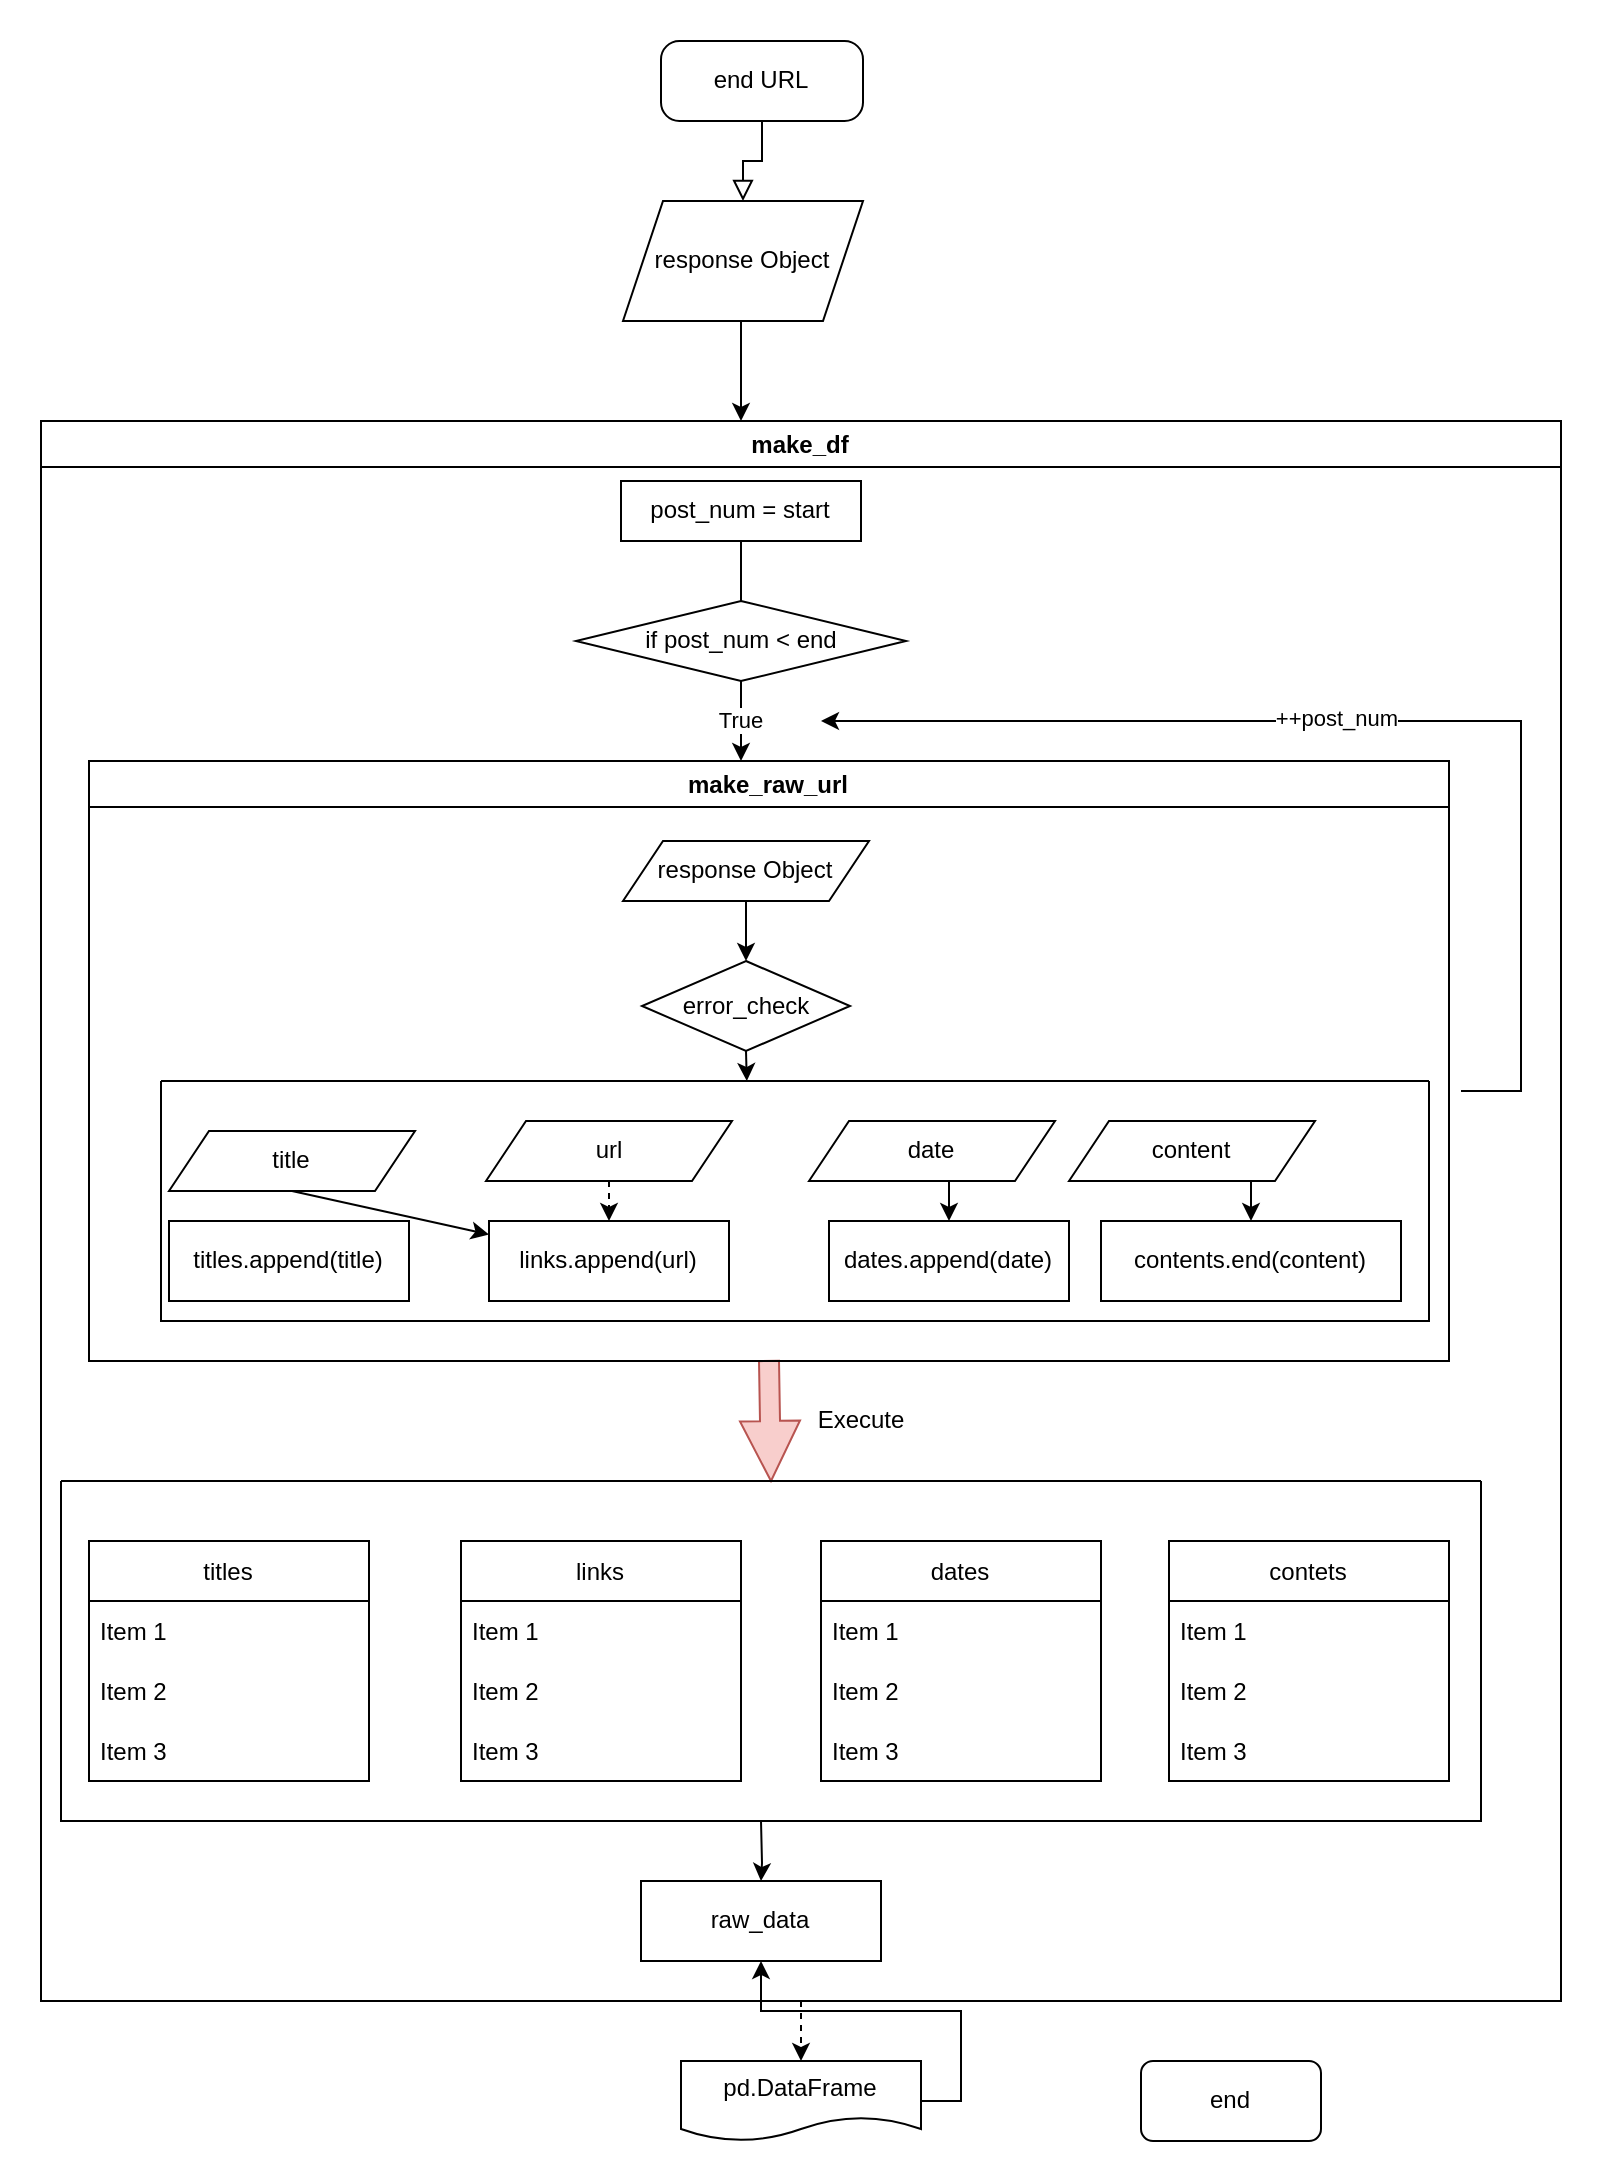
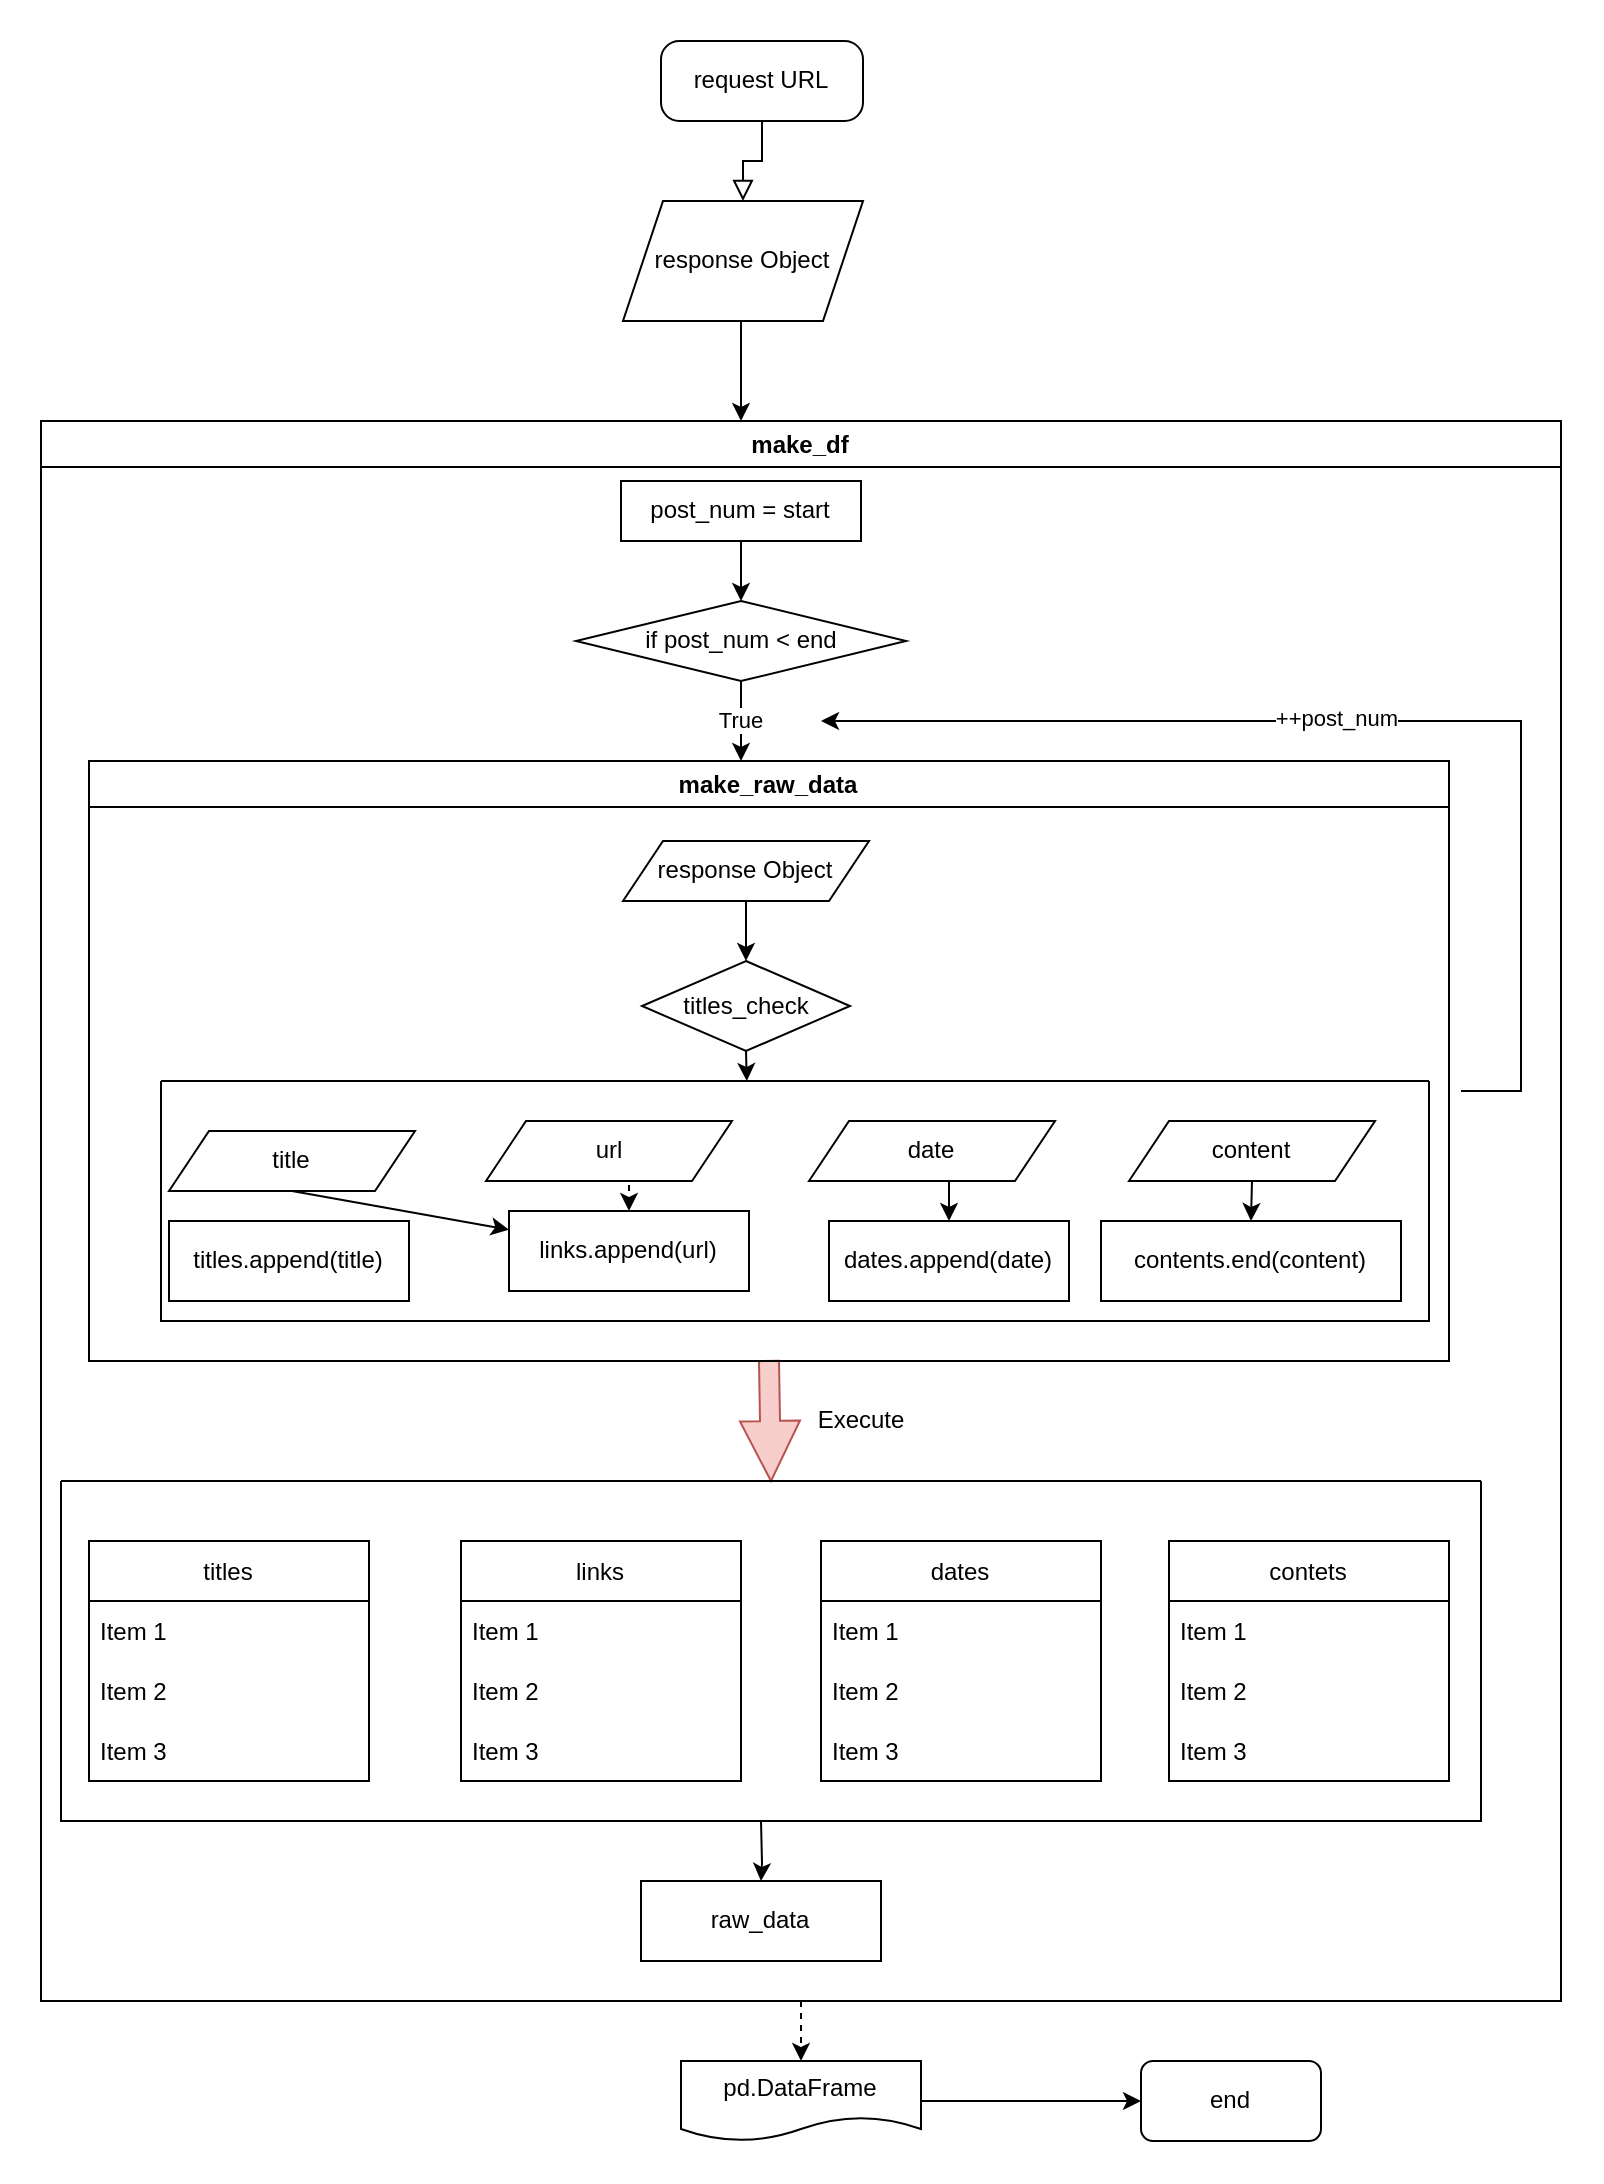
(762, 81) -> (762, 81)
(741, 591) -> (741, 586)
(768, 785) -> (768, 785)
(747, 1007) -> (747, 1007)
(1192, 1151) -> (1252, 1151)
(609, 1261) -> (629, 1251)
(889, 2011) -> (1043, 2101)
